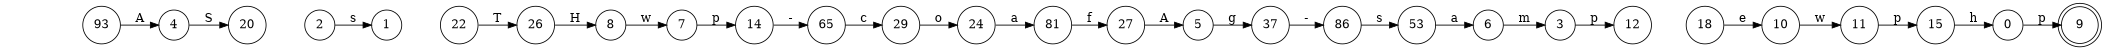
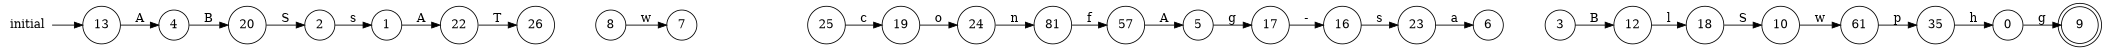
(209, 19) -> (209, 19)
(1015, 19) -> (1015, 19)
(1594, 19) -> (1594, 19)
(1743, 19) -> (1743, 19)
(2042, 19) -> (2042, 19)
none -> (28, 25)
(102, 25) -> (102, 25)
none -> (281, 25)
none -> (417, 25)
(571, 25) -> none
(754, 25) -> none
(826, 25) -> (826, 25)
(901, 25) -> (901, 25)
(1126, 25) -> (1126, 25)
(1270, 25) -> (1270, 25)
(1342, 25) -> (1342, 25)
(1417, 25) -> (1417, 25)
(1520, 25) -> none
none -> (1664, 25)
(1860, 25) -> (1860, 25)
(1936, 25) -> (1936, 25)
